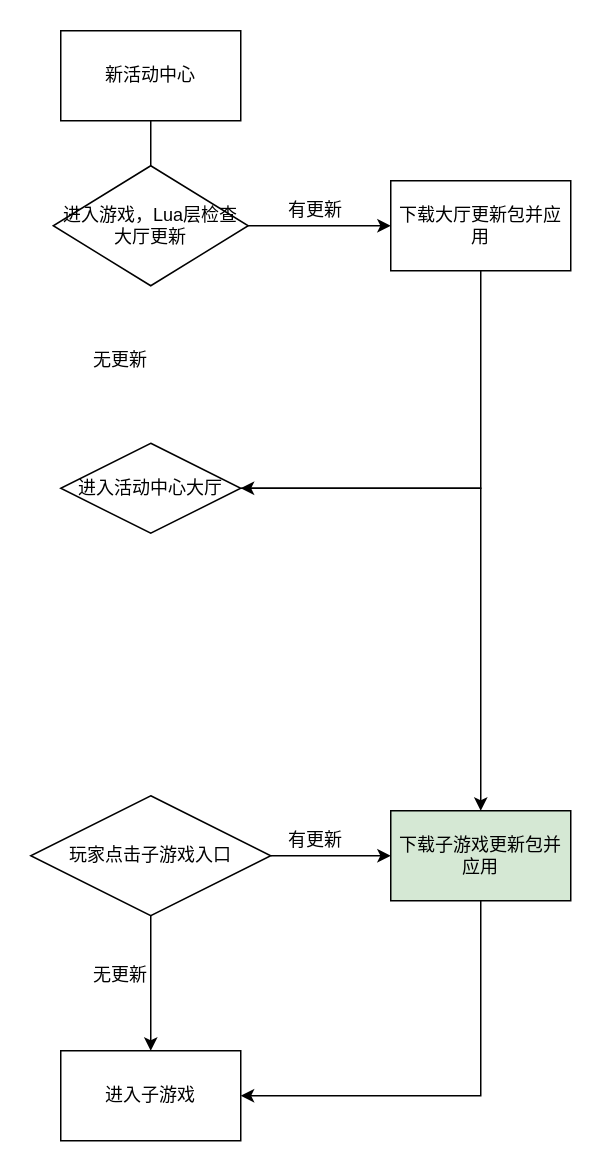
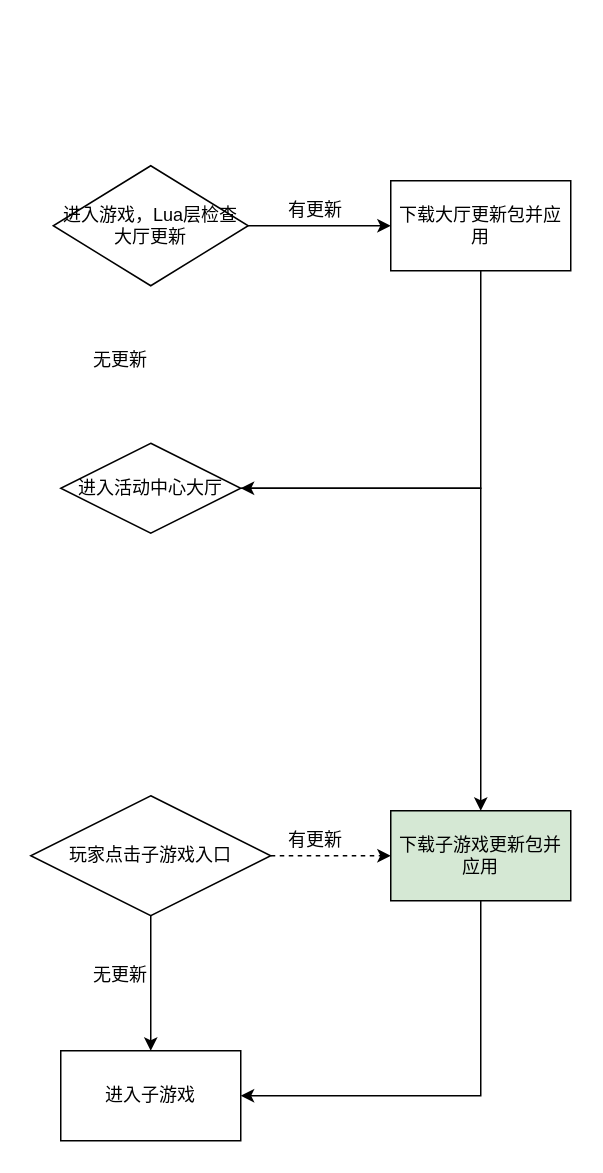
(151, 76) -> none
(151, 144) -> none
(326, 856) -> (326, 856)
